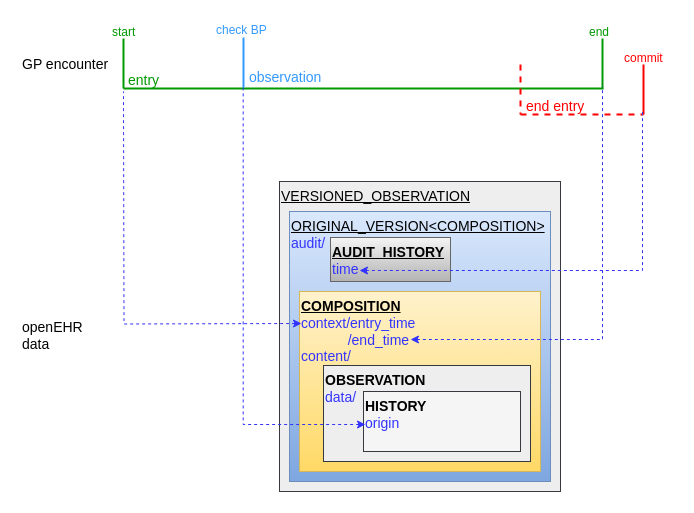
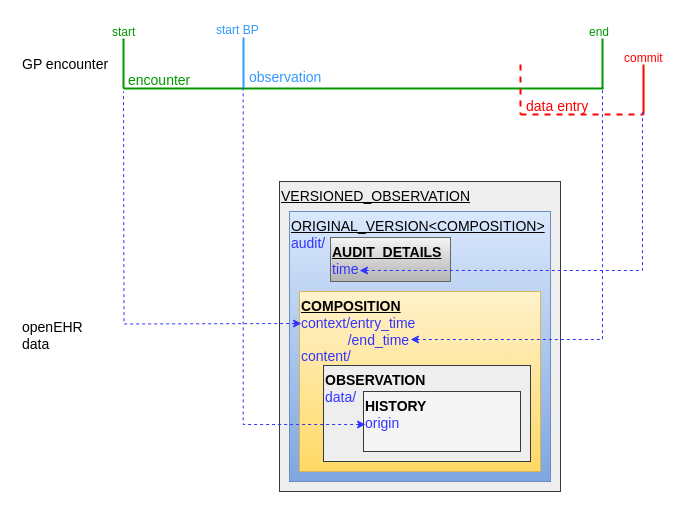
(242, 31) -> (242, 31)
(148, 81) -> (164, 81)
(560, 107) -> (564, 107)
(383, 261) -> (383, 261)
